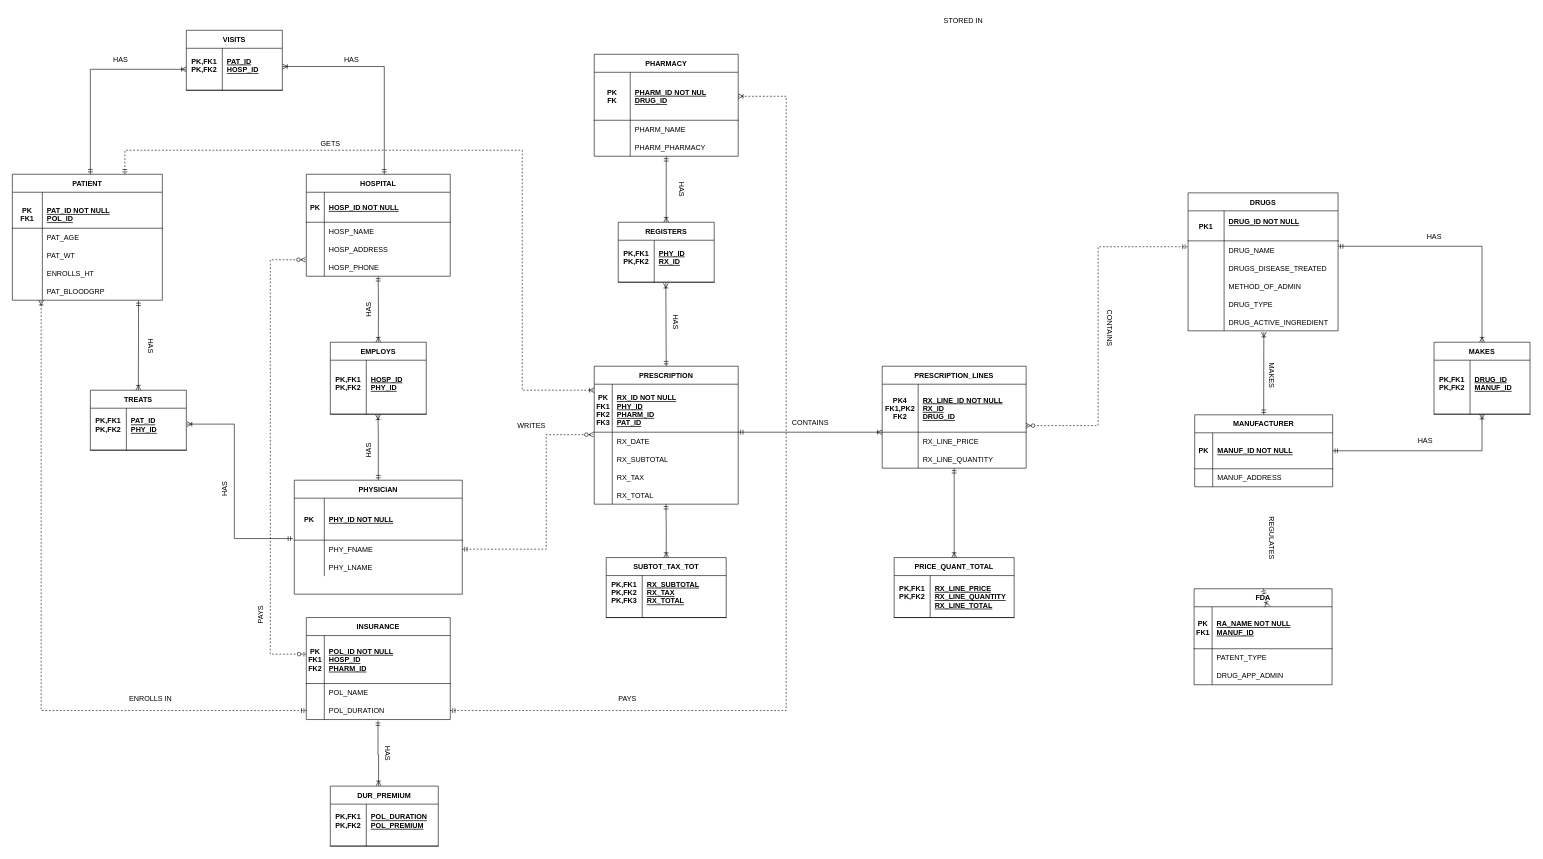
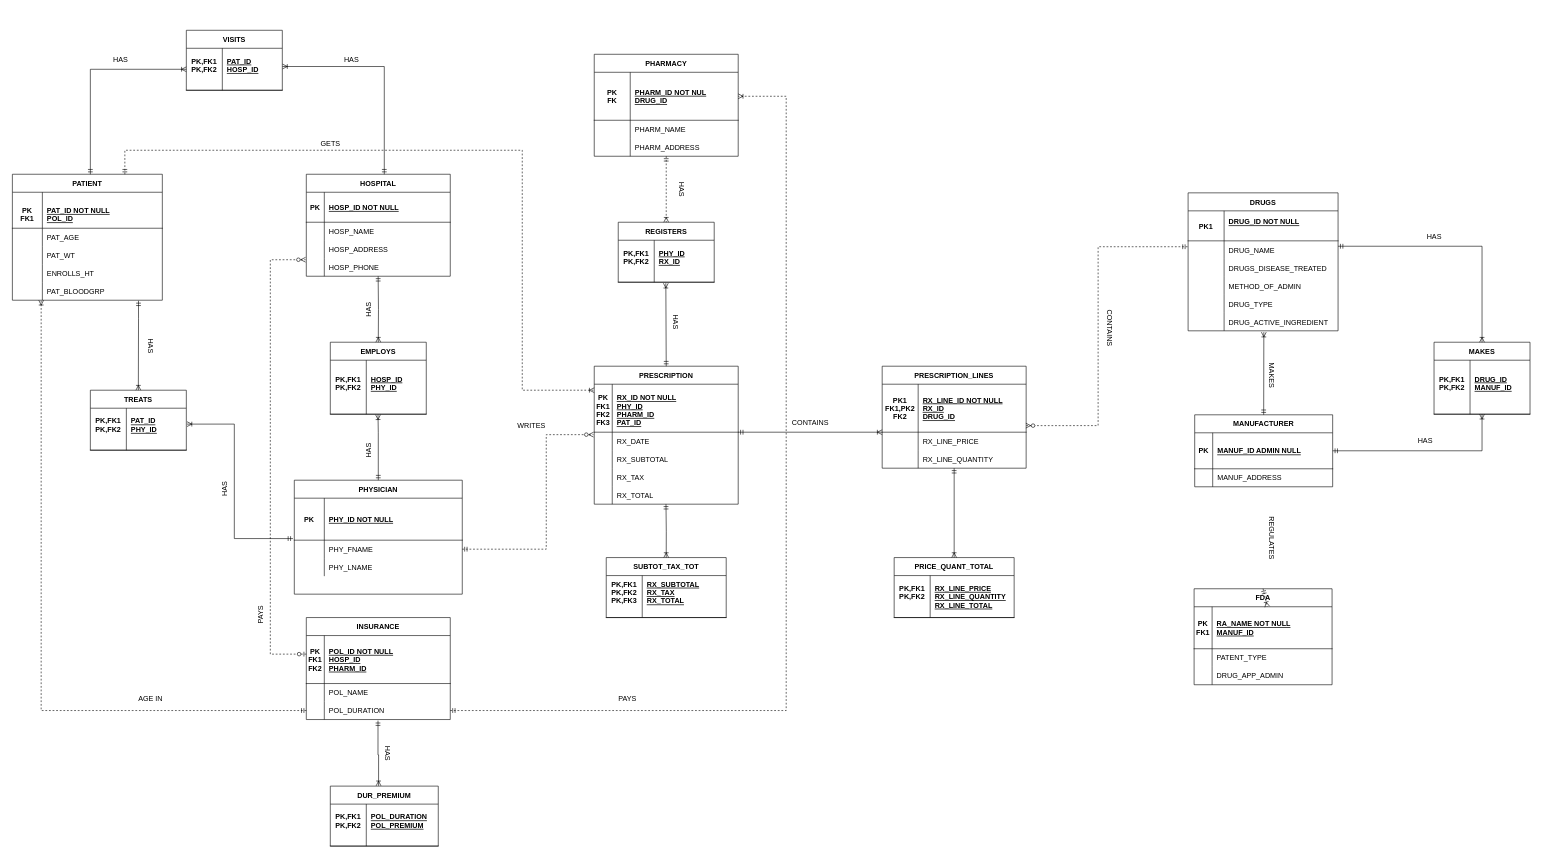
(963, 21) -> none
(663, 148) -> (661, 148)
(666, 190) -> (666, 190)
(900, 400) -> (900, 400)
(1250, 451) -> (1254, 451)
(151, 699) -> (151, 699)
